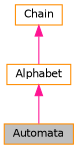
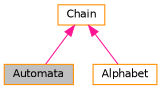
(39, 110) -> (57, 49)
